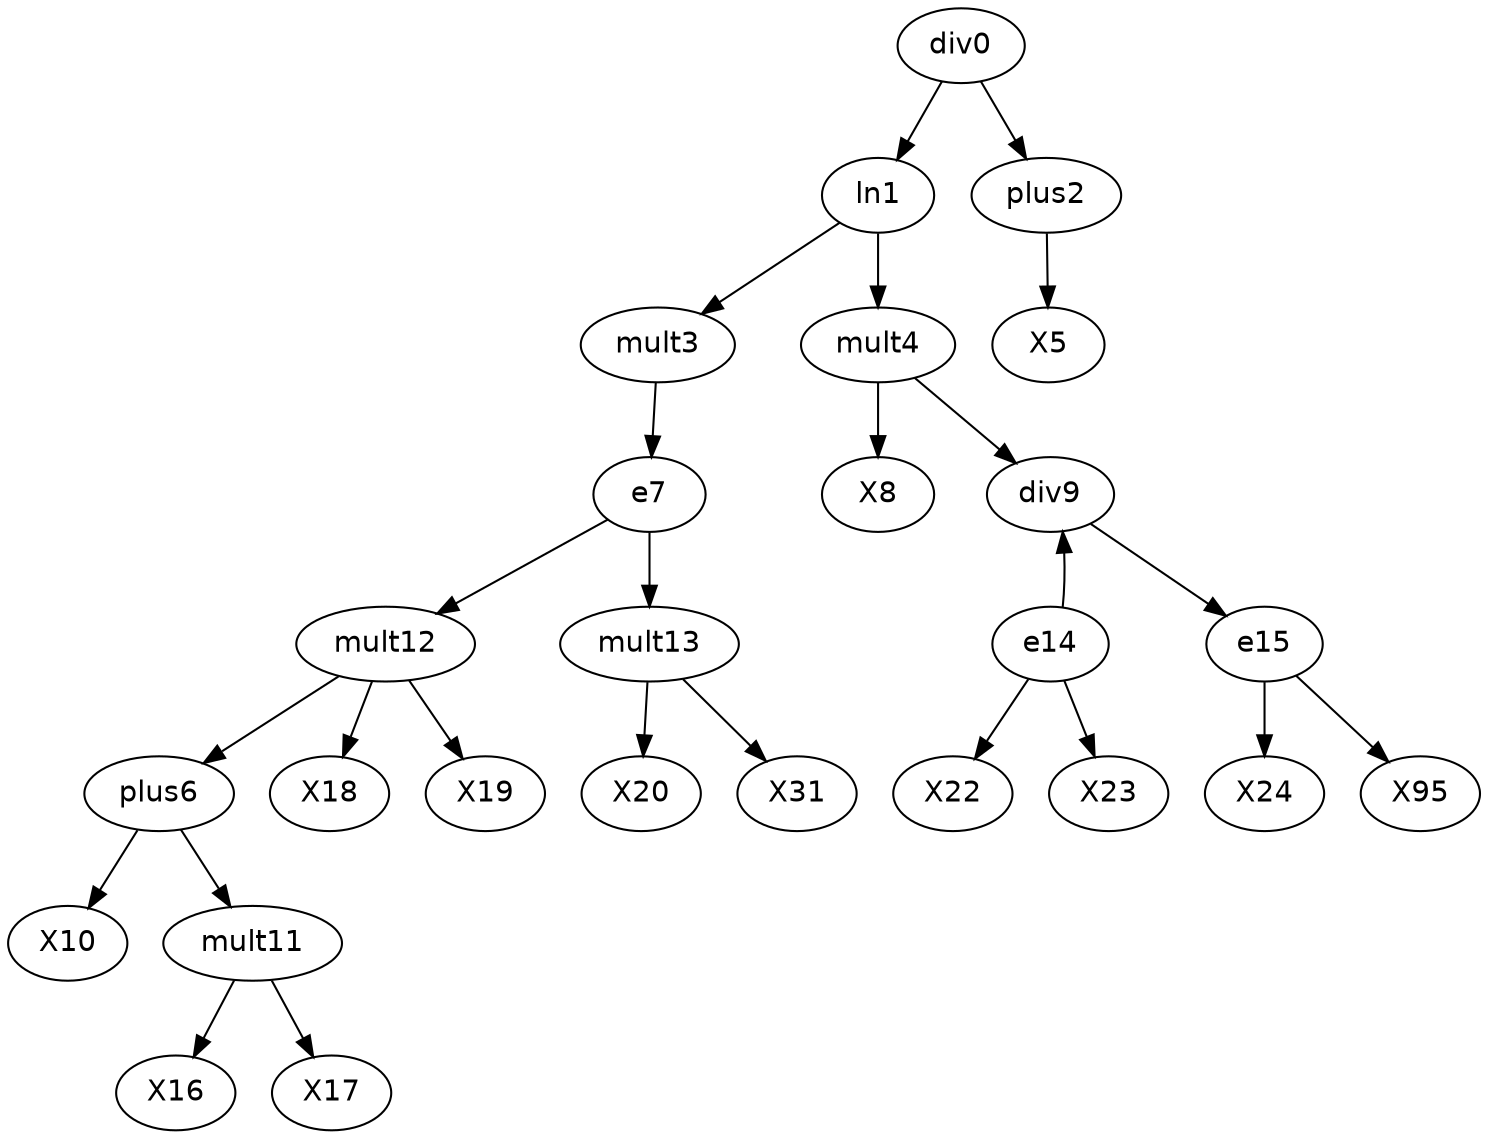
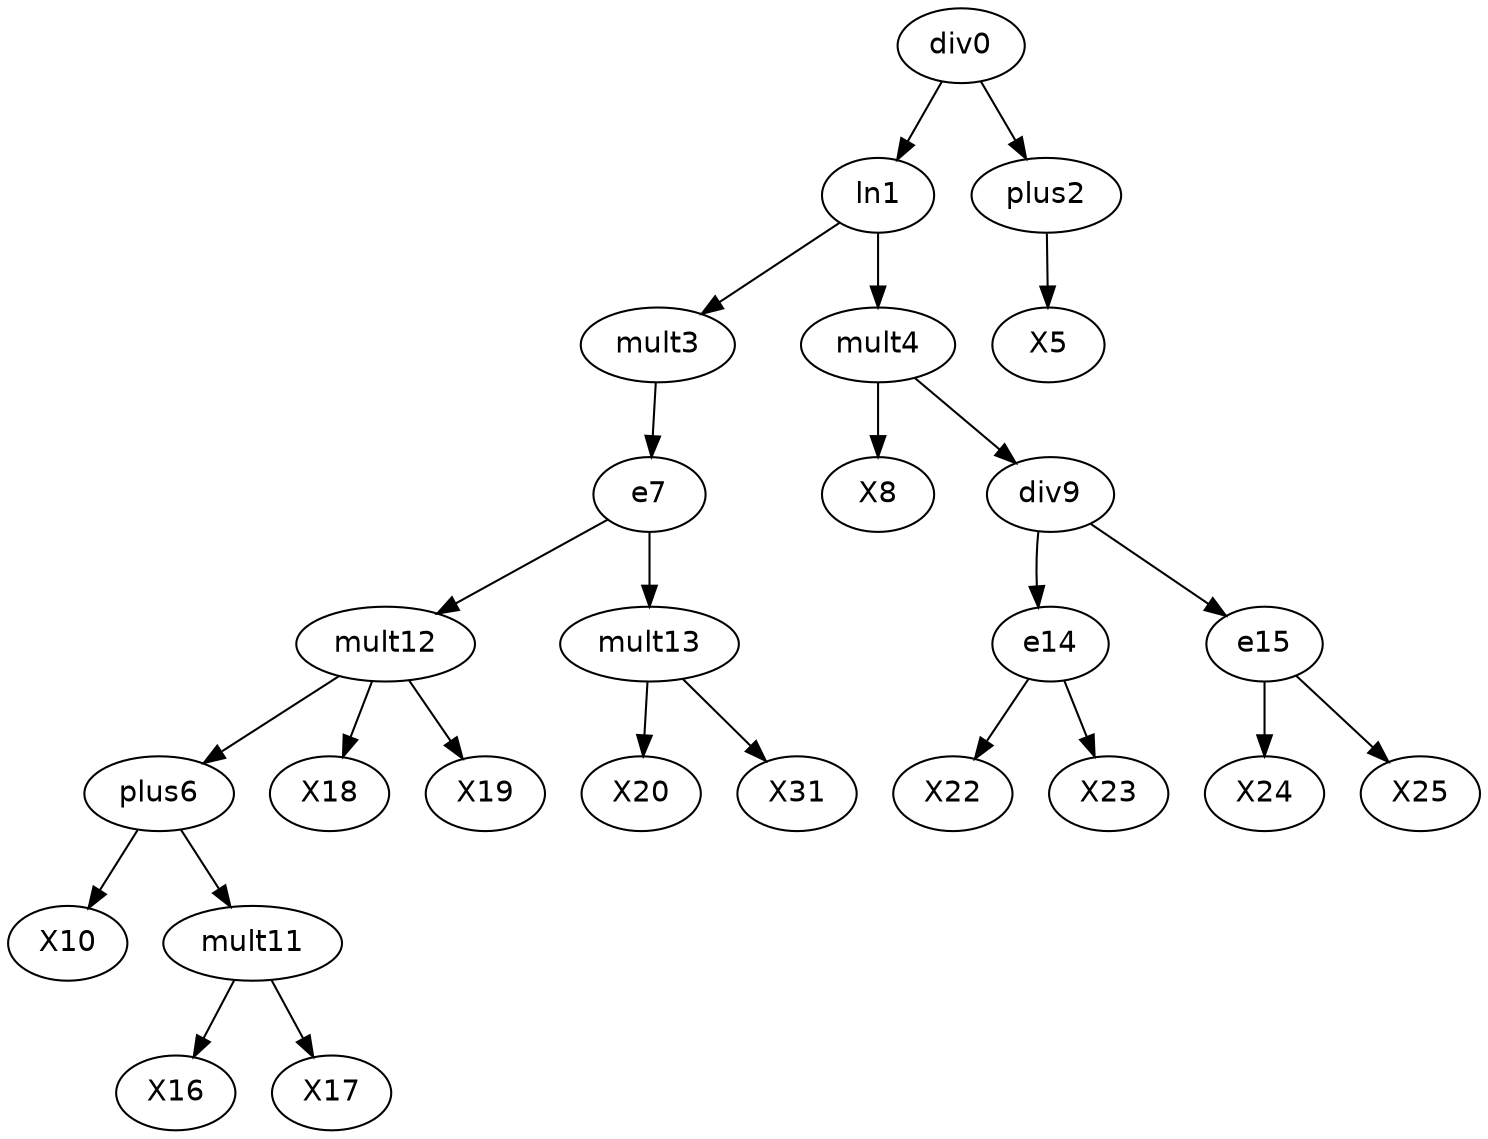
(1064, 580) -> (1037, 559)
(1420, 794) -> (1420, 794)
